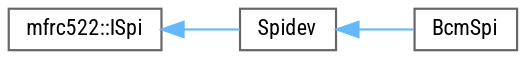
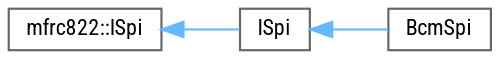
(85, 29) -> (85, 29)
(288, 29) -> (275, 29)
